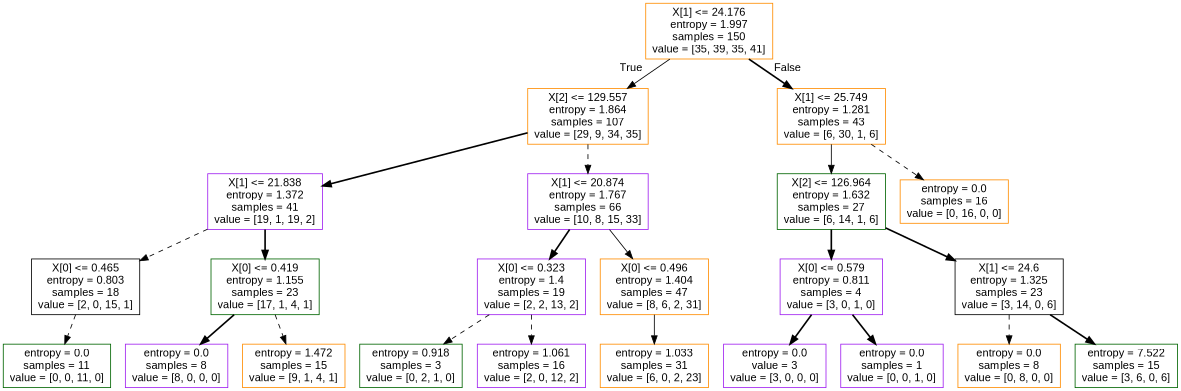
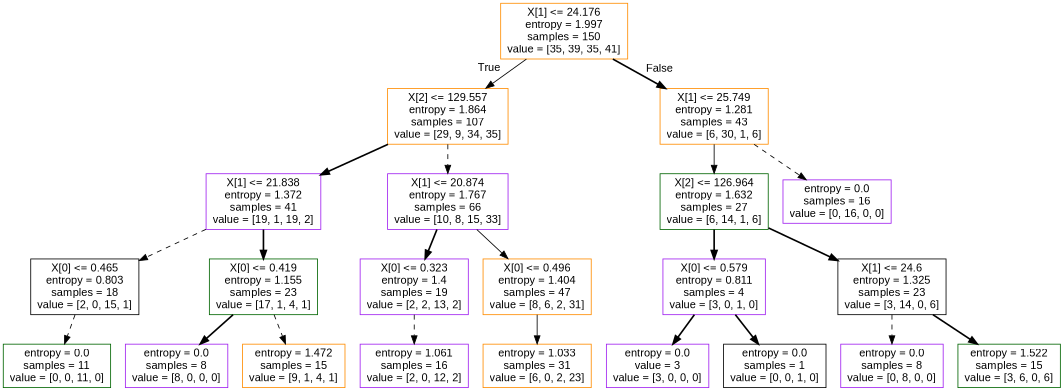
(954, 202) -> (837, 202)
(411, 366) -> none
(892, 366) -> (775, 366)
(1009, 366) -> (892, 366)
(1126, 366) -> (1009, 366)
